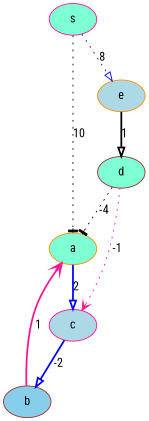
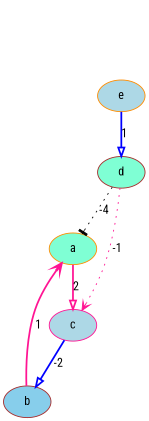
(73, 19) -> none
(121, 130) -> (121, 130)
(73, 283) -> (73, 283)
